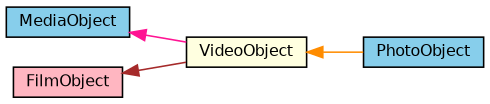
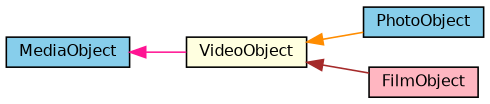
(162, 66) -> (346, 69)
